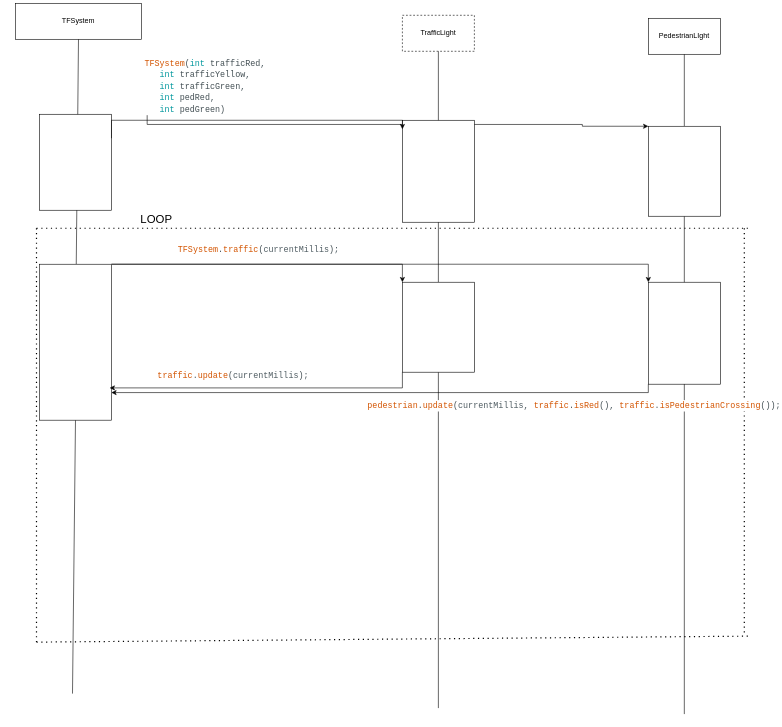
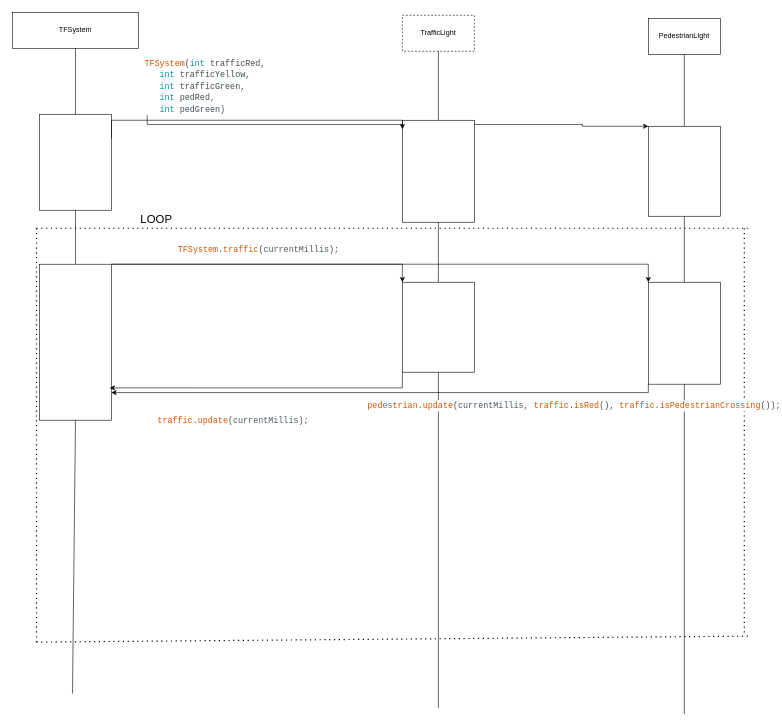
(78, 21) -> (75, 30)
(234, 378) -> (234, 423)
